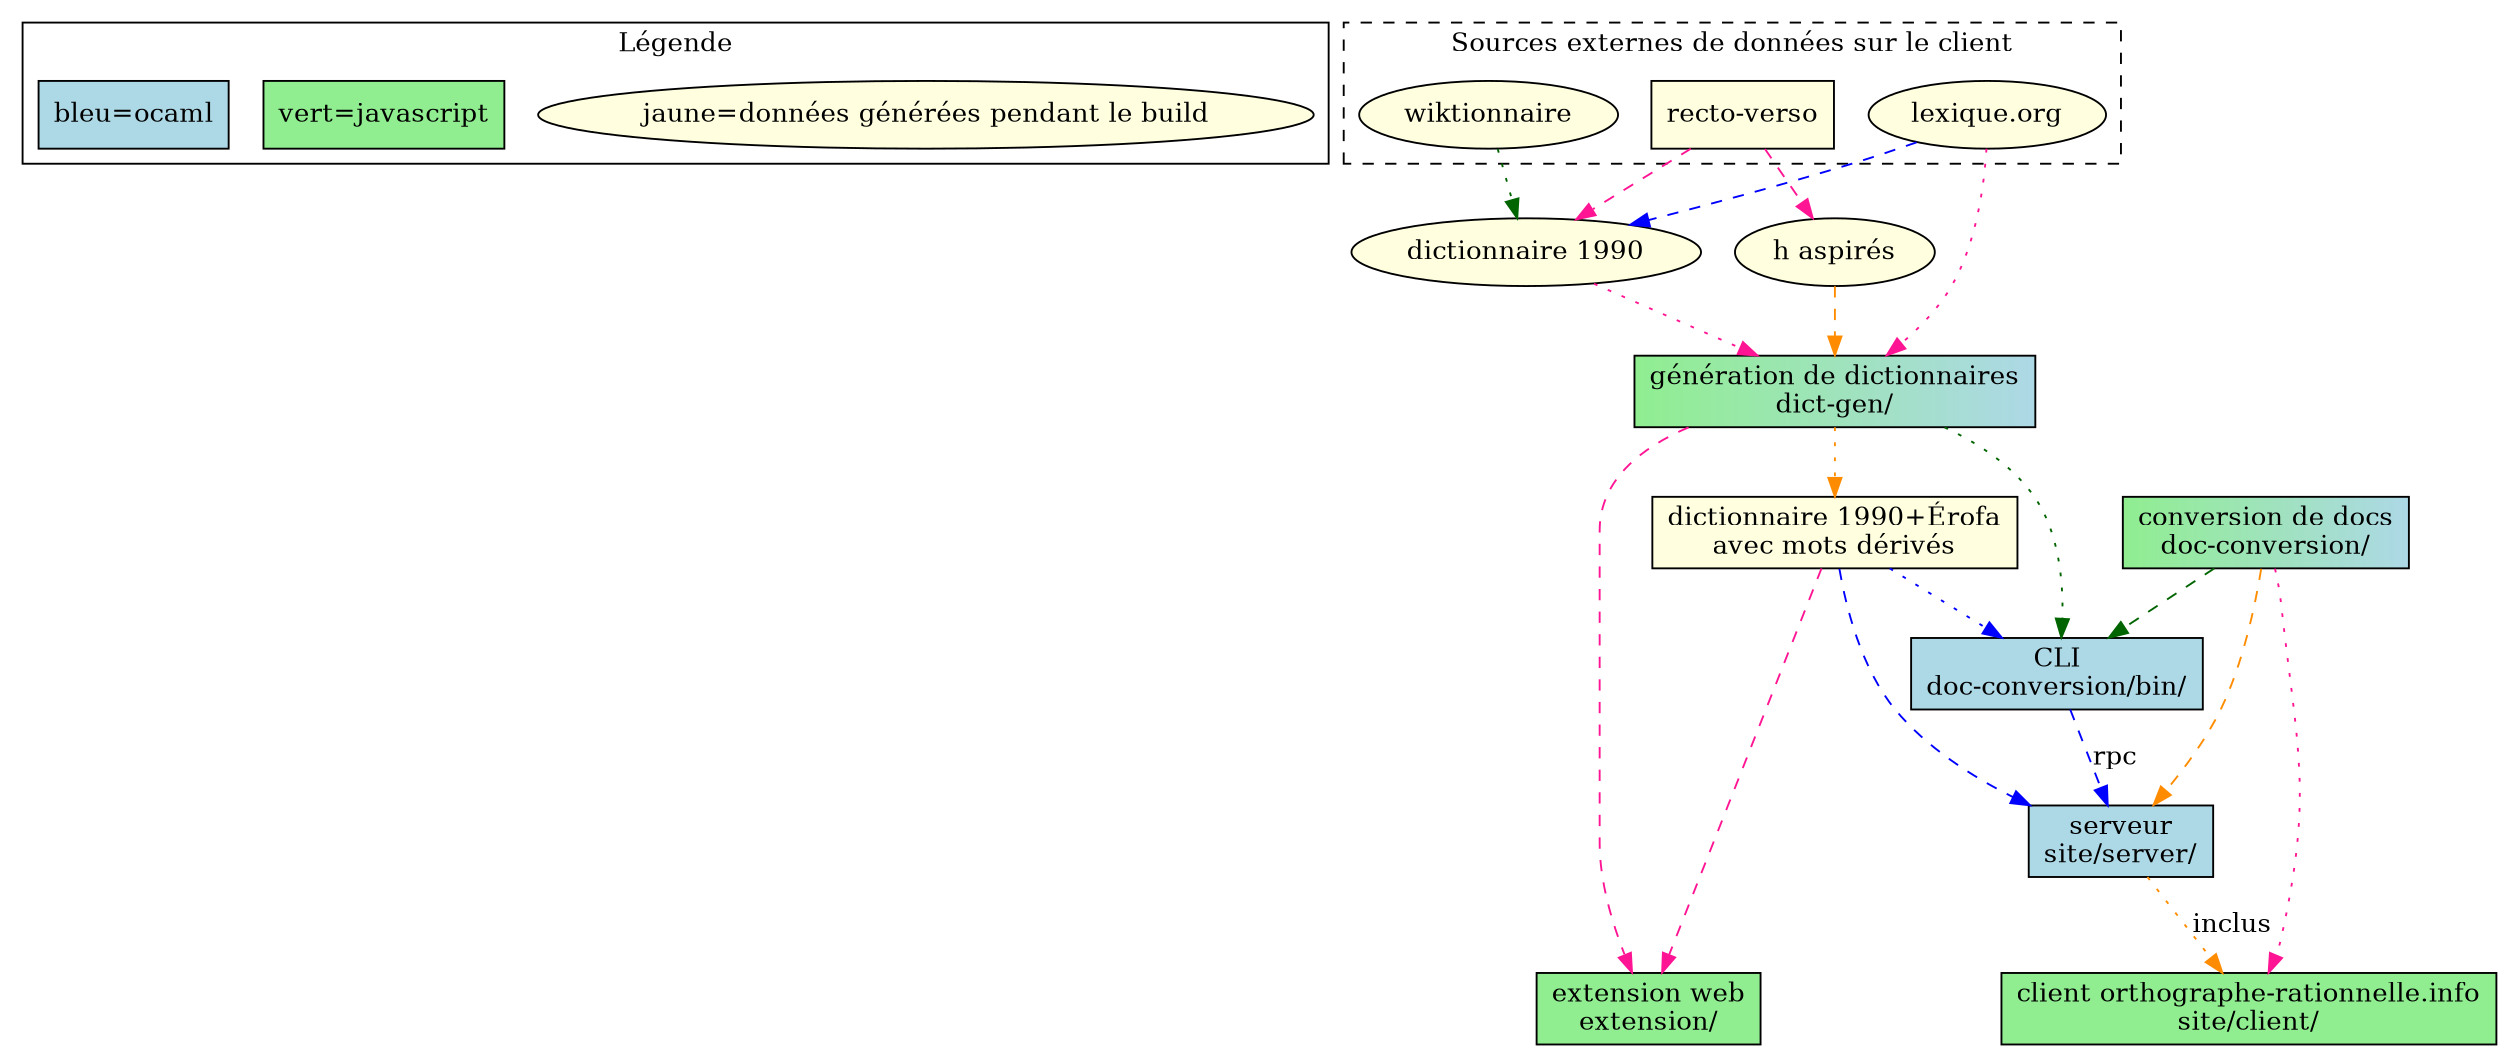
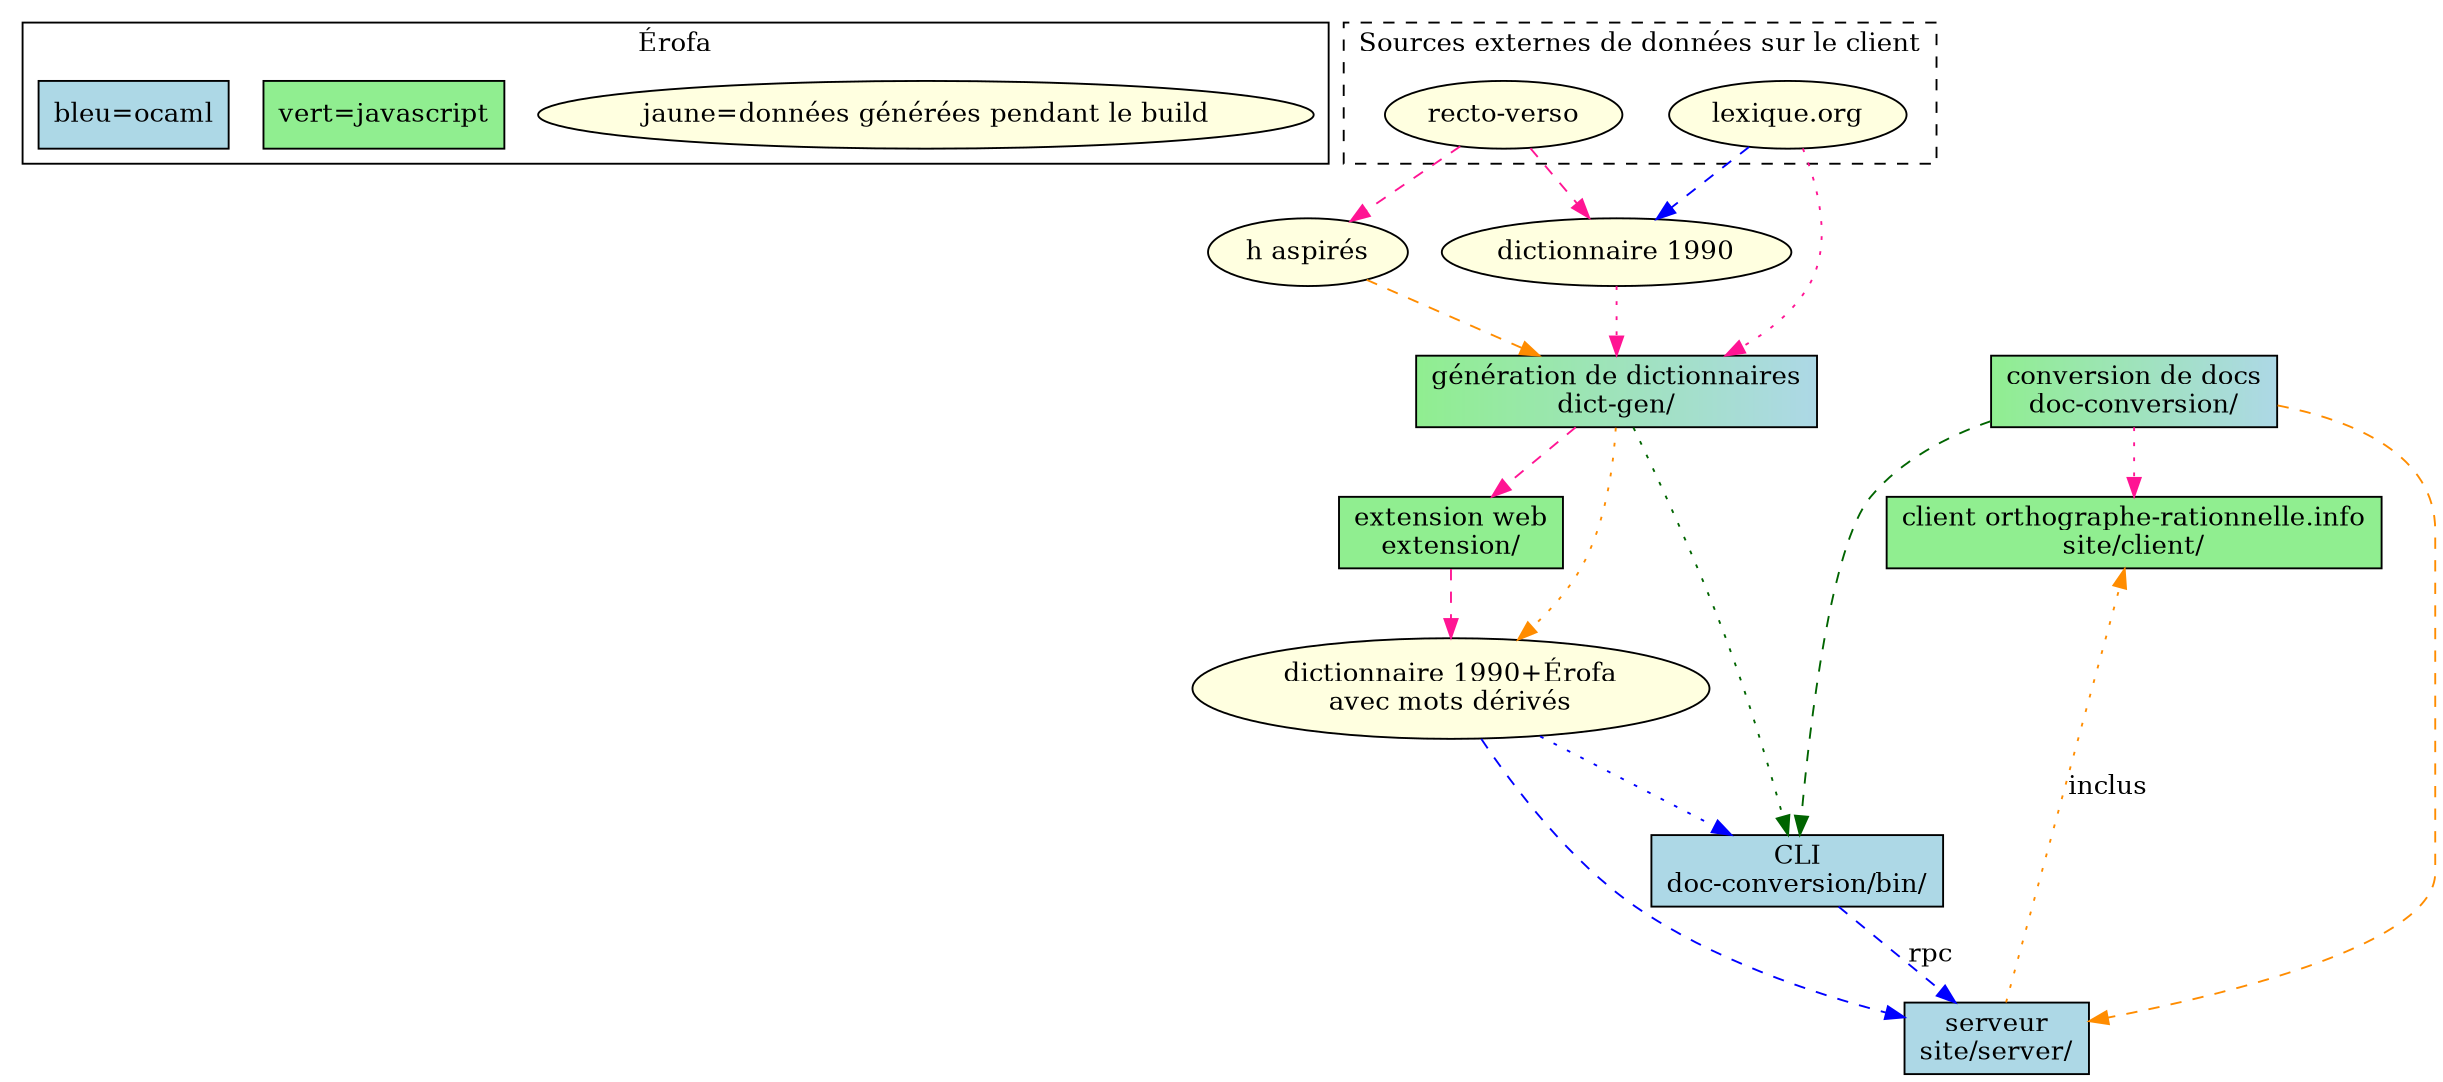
(676, 44) -> (676, 44)
(1489, 115) -> none
(1743, 115) -> (1504, 115)
(1835, 533) -> (1451, 689)
(1745, 762) -> (1451, 594)
